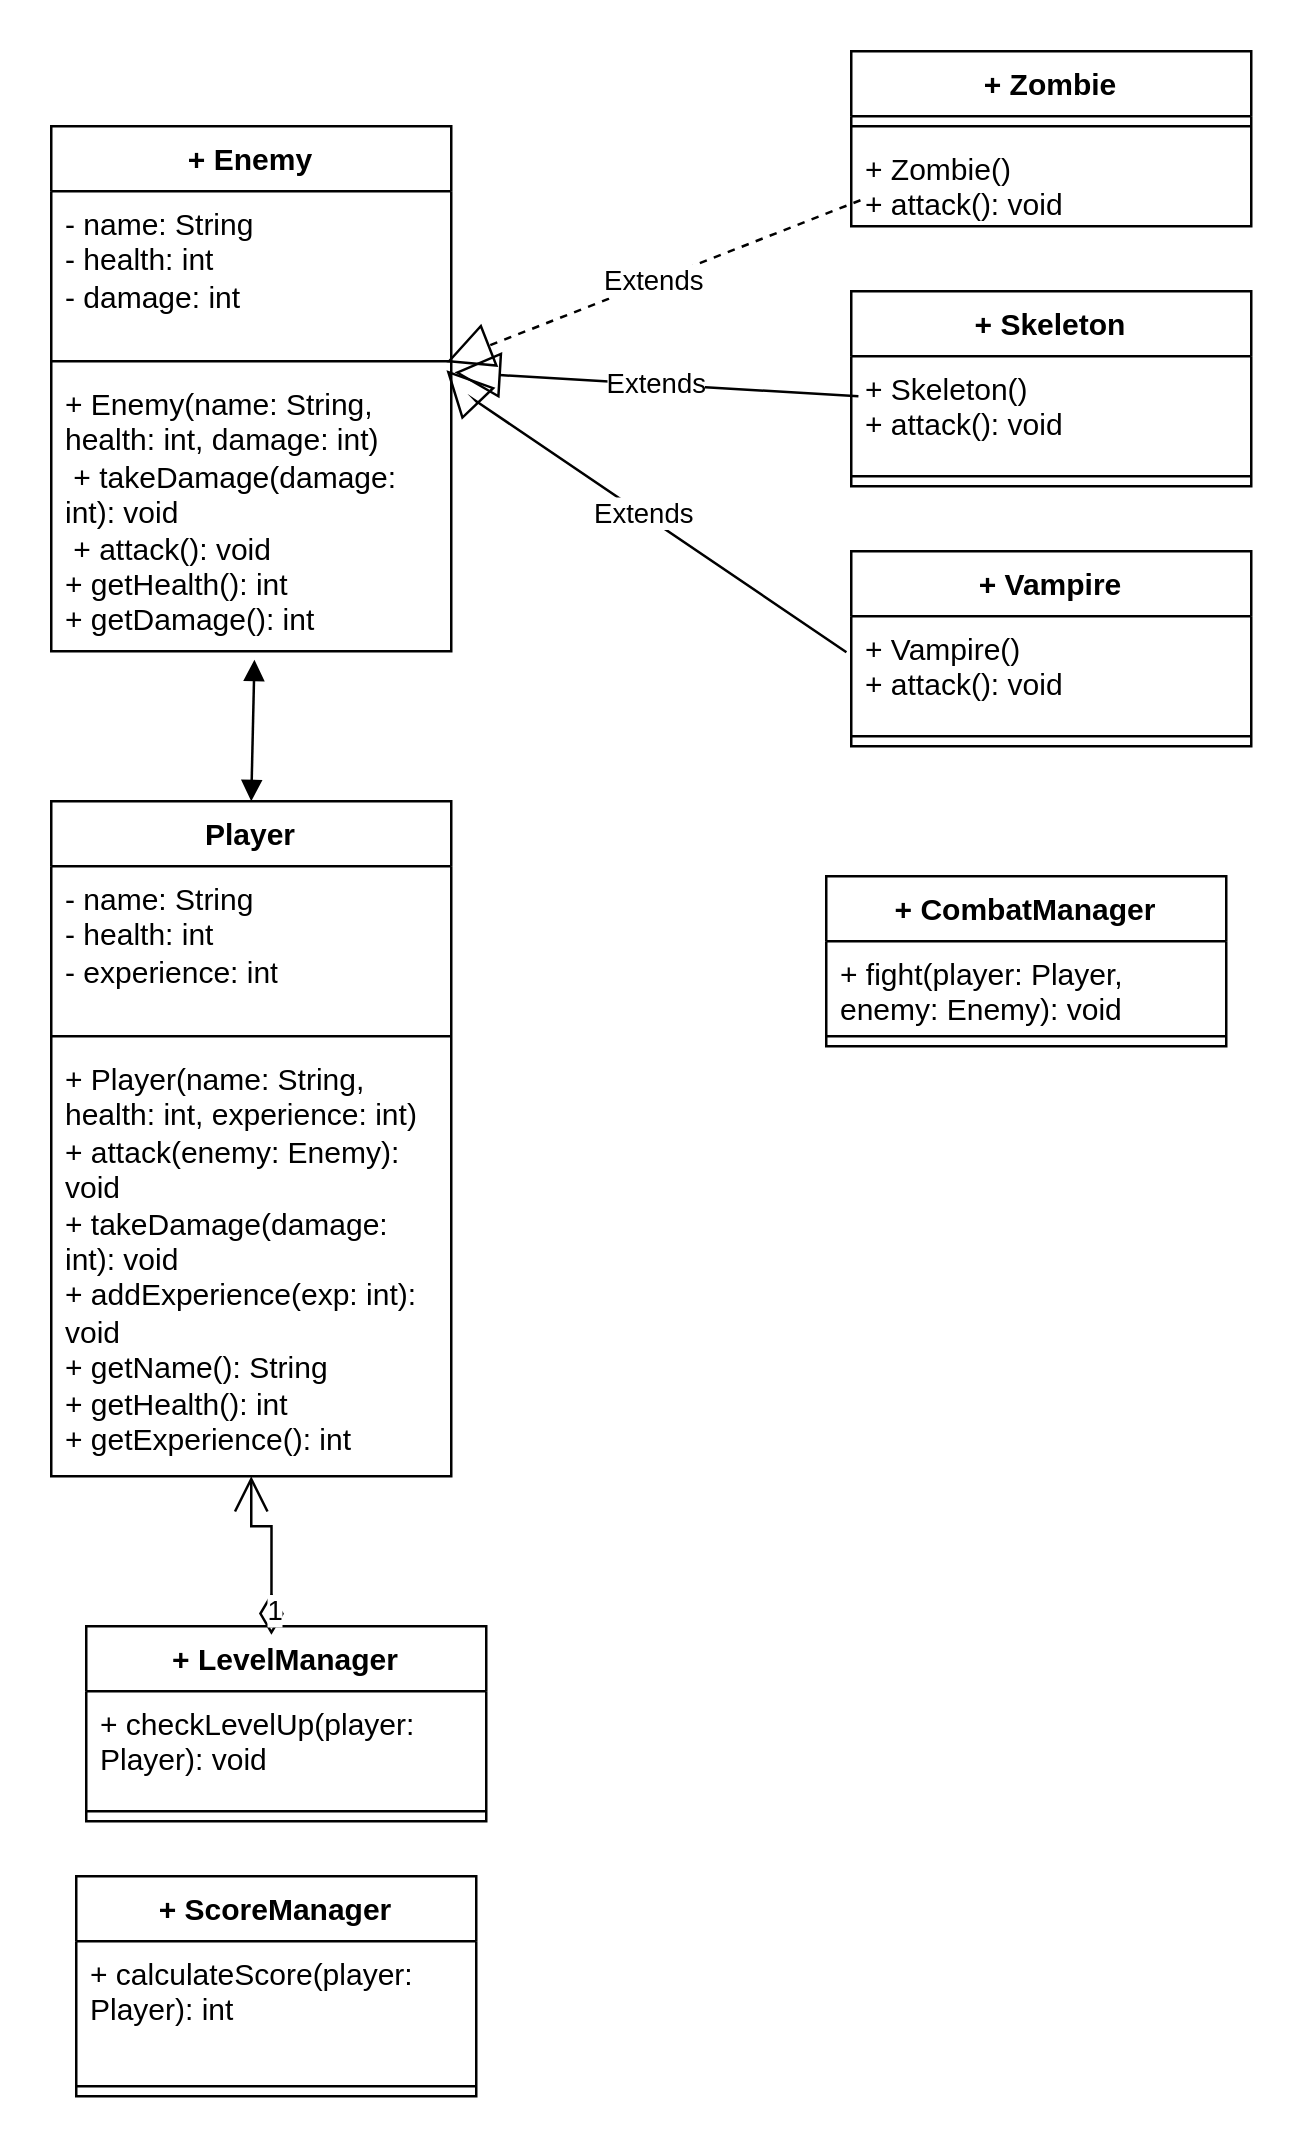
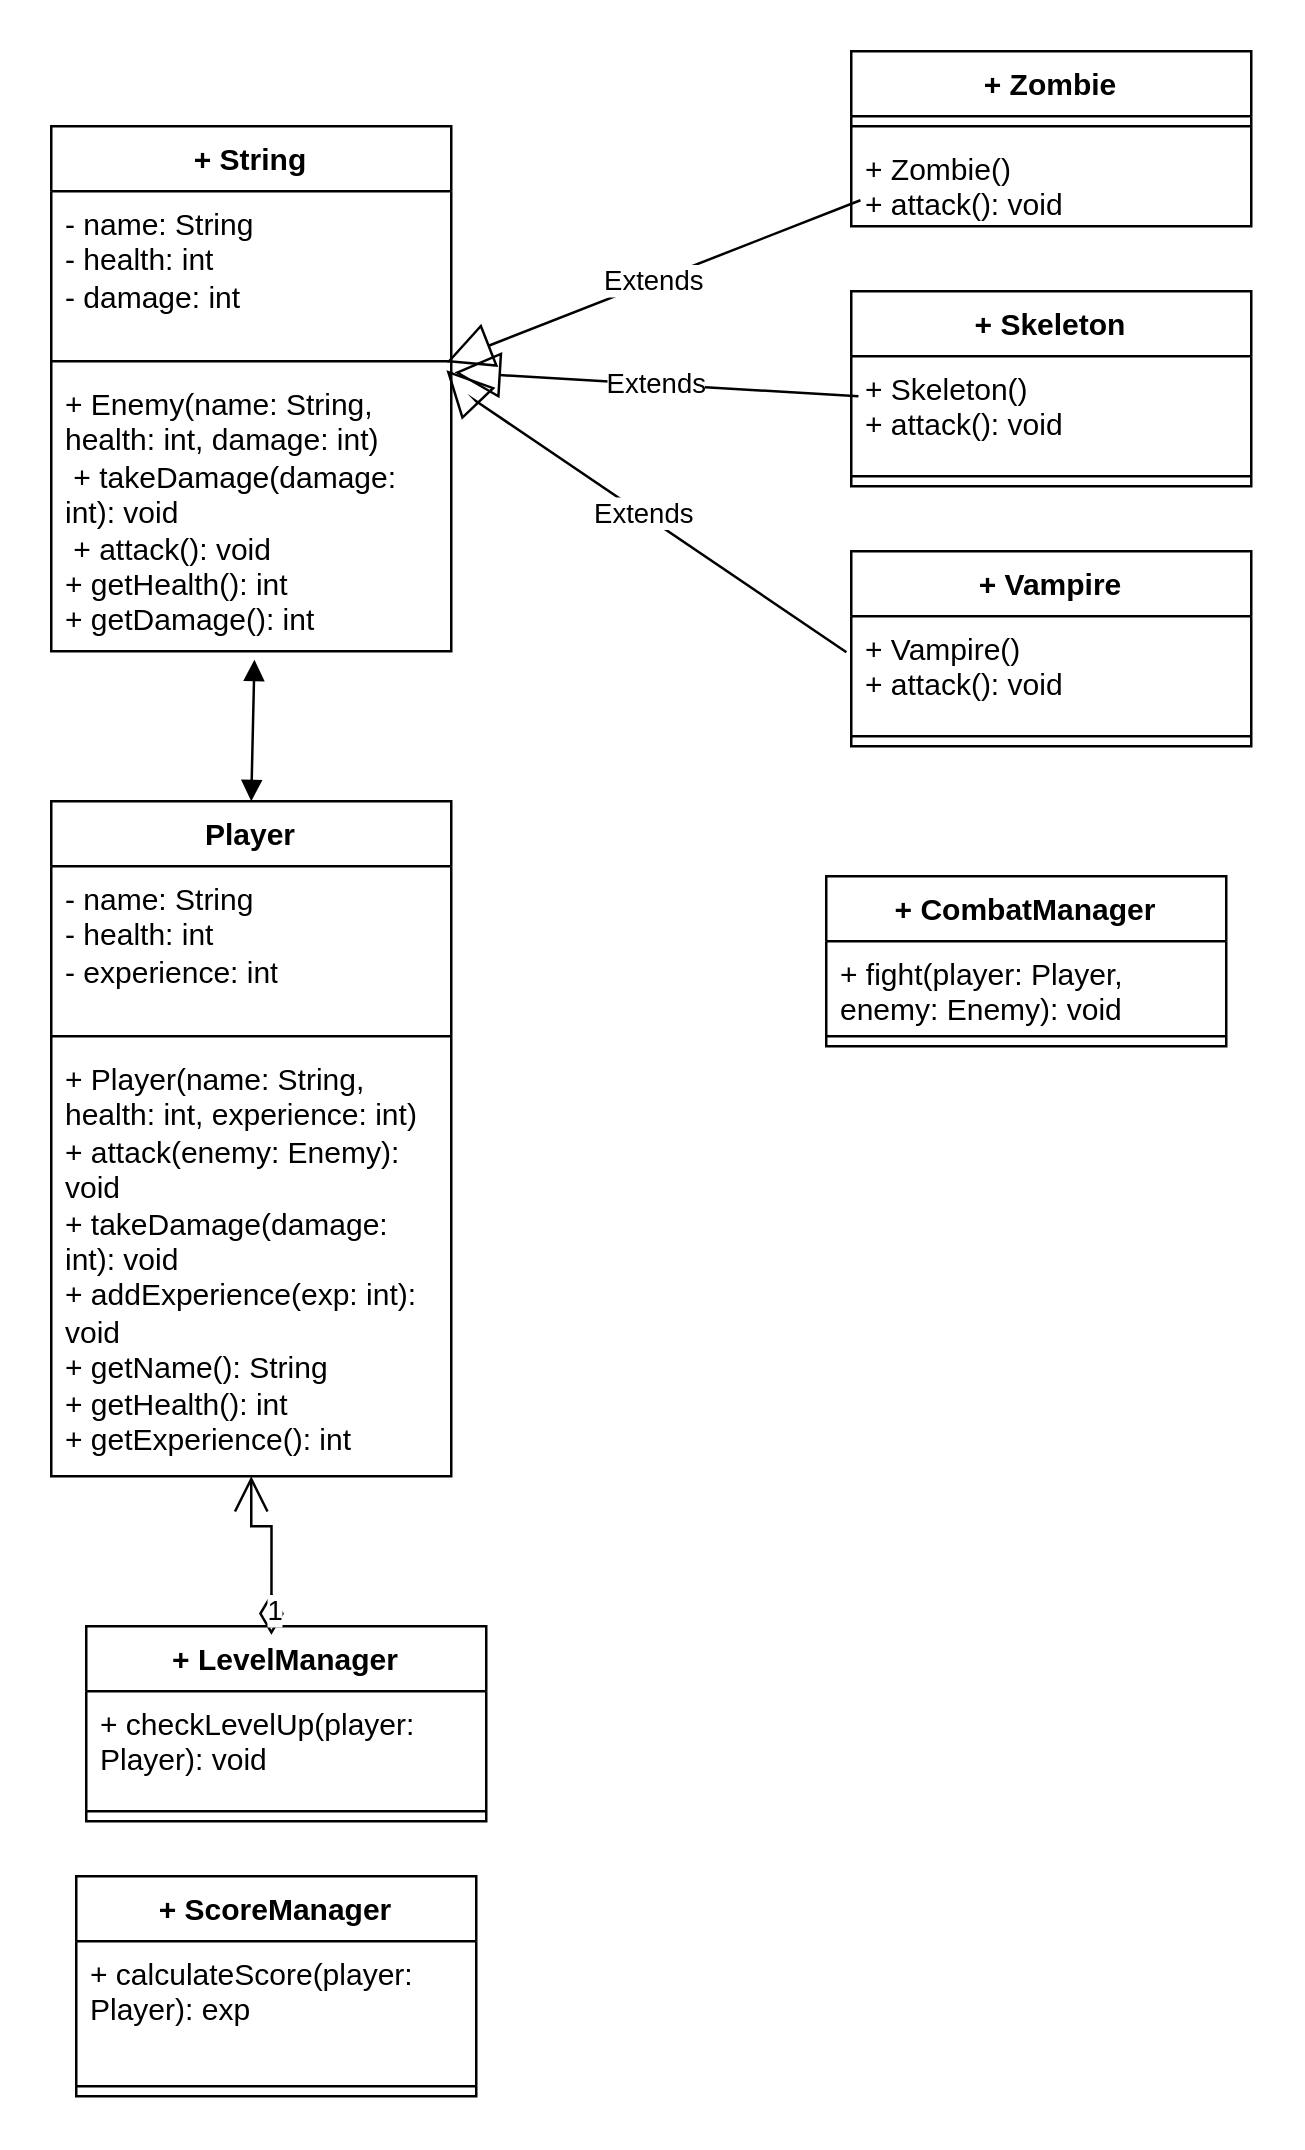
(251, 162) -> (251, 162)
(770, 236) -> (770, 236)
(279, 1995) -> (279, 1995)
